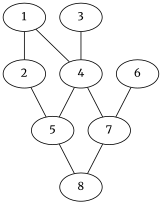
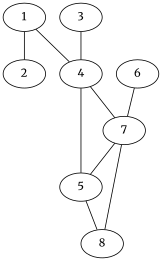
(39, 102) -> (103, 159)
